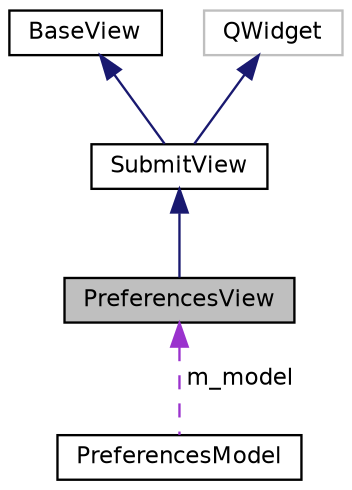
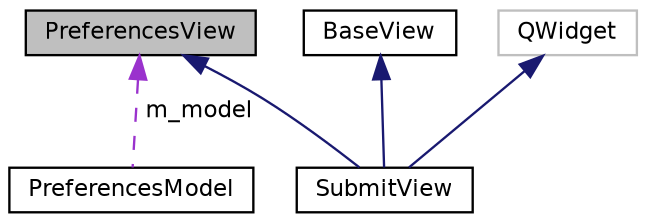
(179, 245) -> (285, 113)
